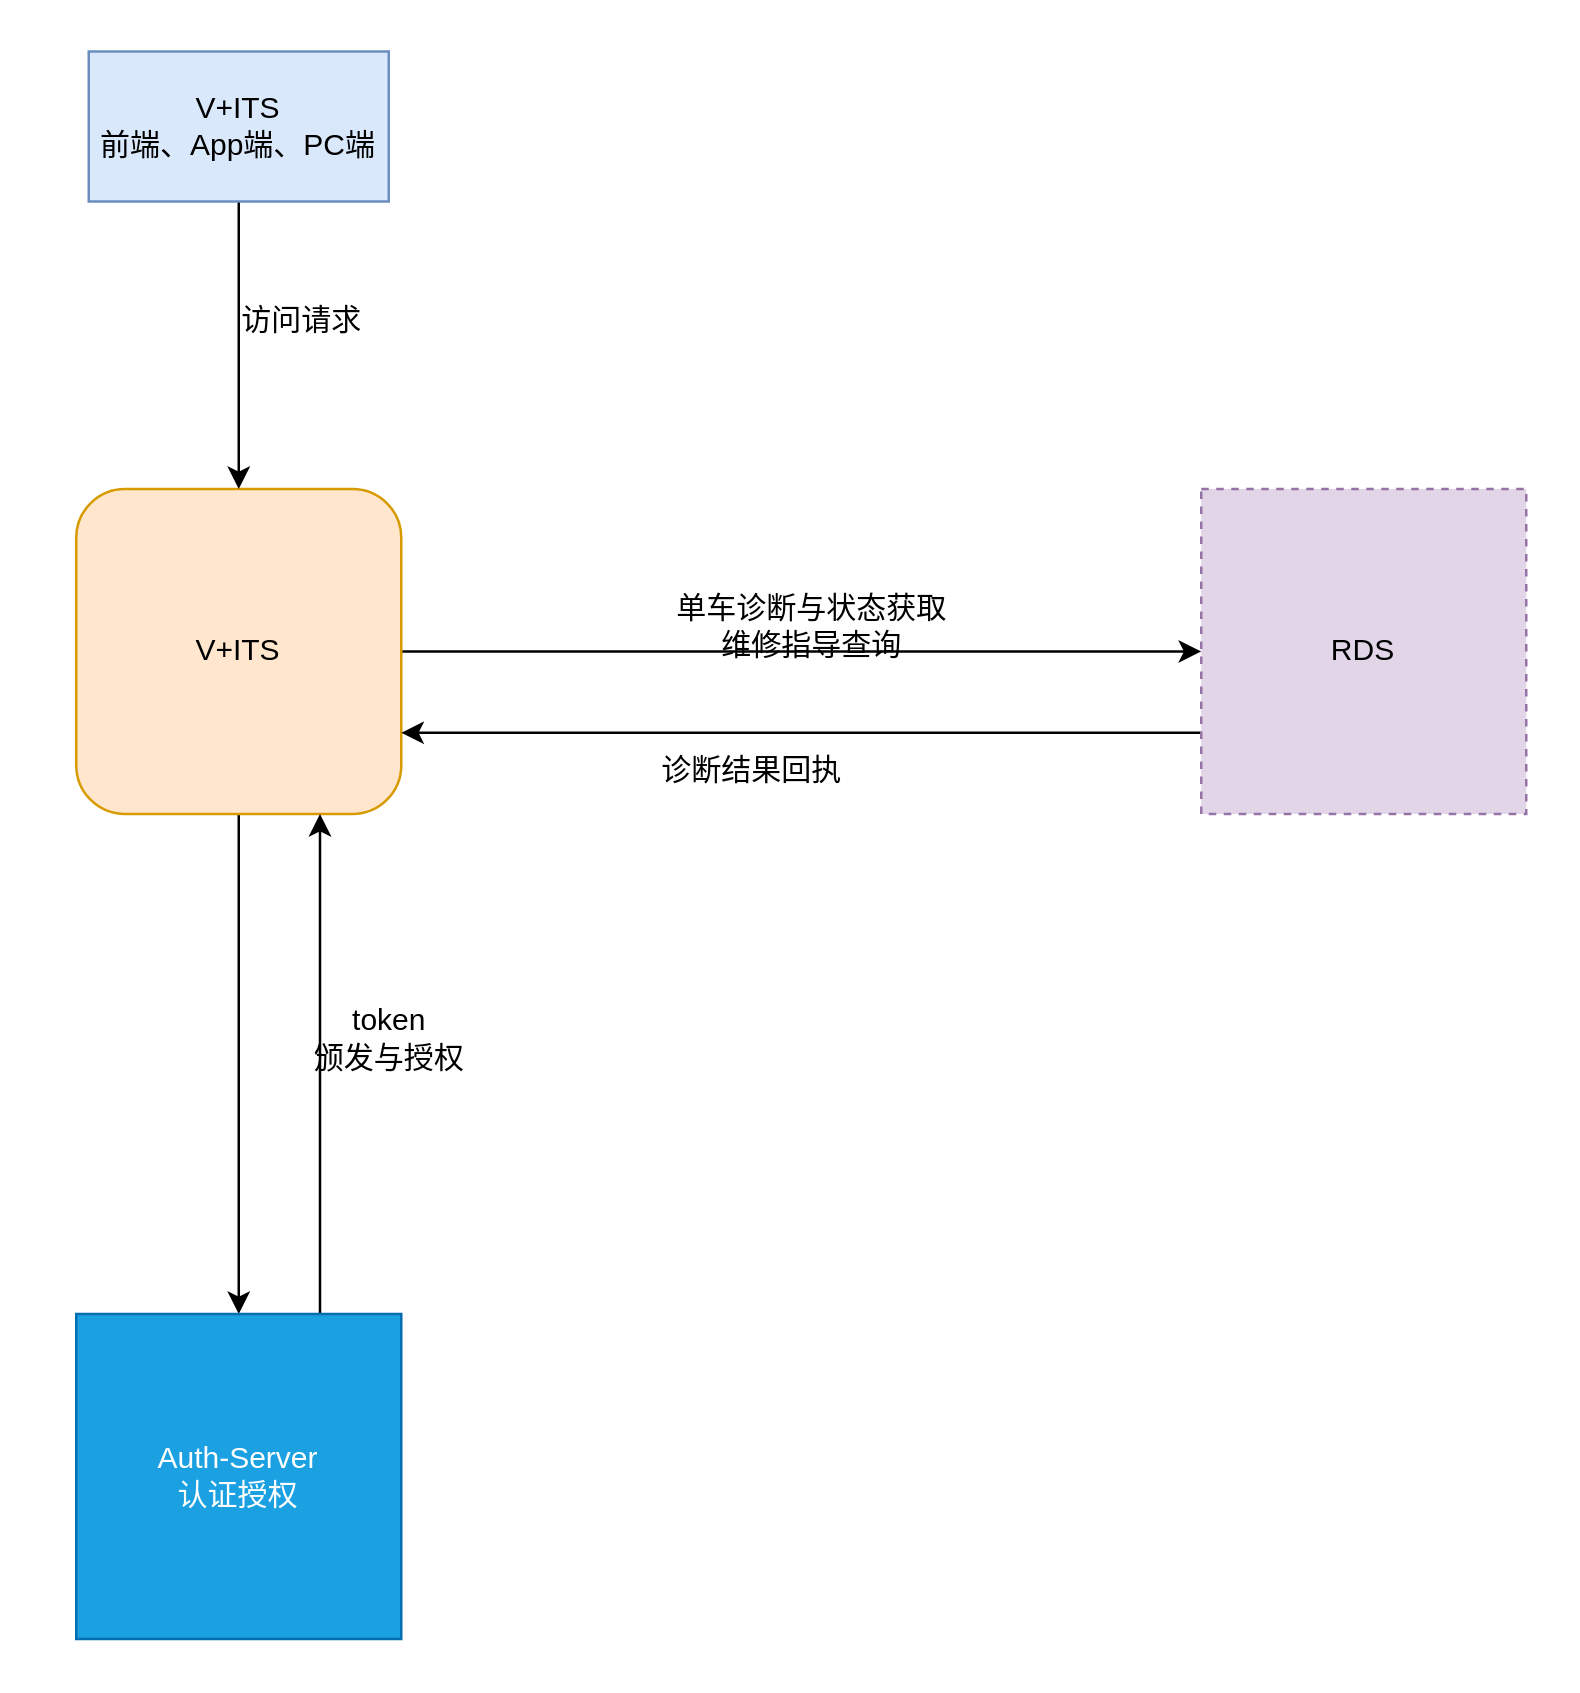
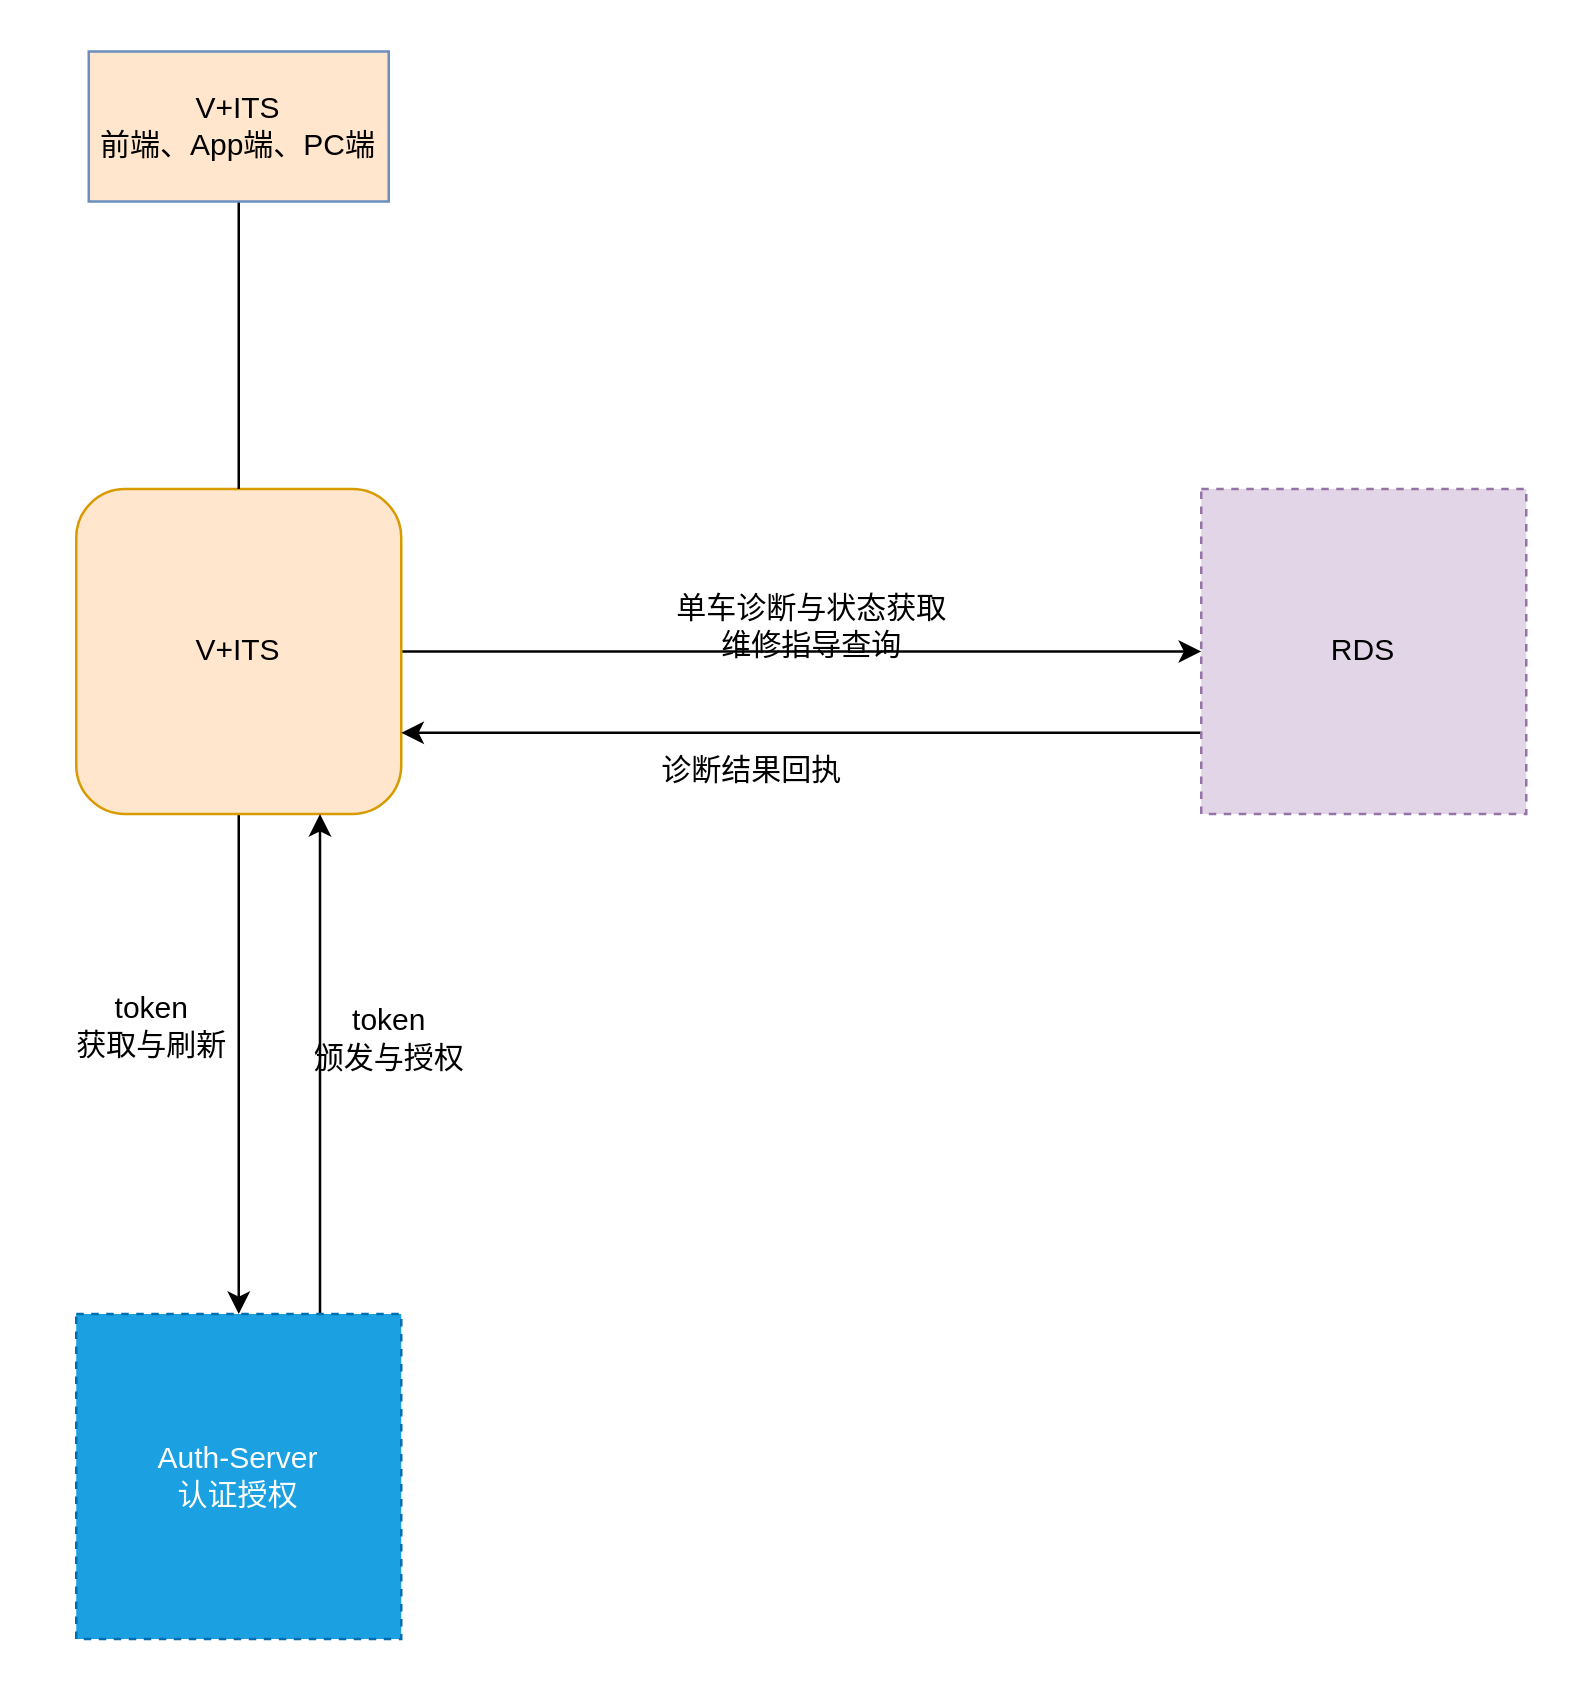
(239, 126) -> (239, 126)
(301, 321) -> none
(239, 470) -> (239, 478)
none -> (151, 1026)
(239, 1476) -> (239, 1476)
